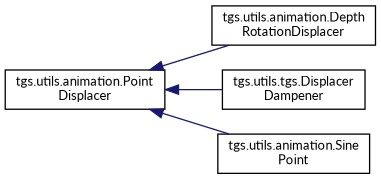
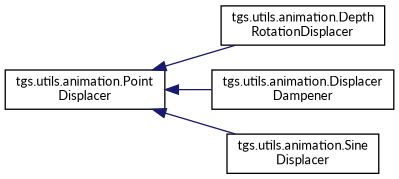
(294, 90) -> (303, 90)
(294, 154) -> (303, 154)
